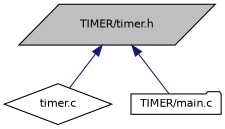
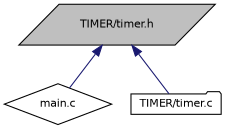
(58, 104) -> (58, 104)
(176, 104) -> (176, 104)
